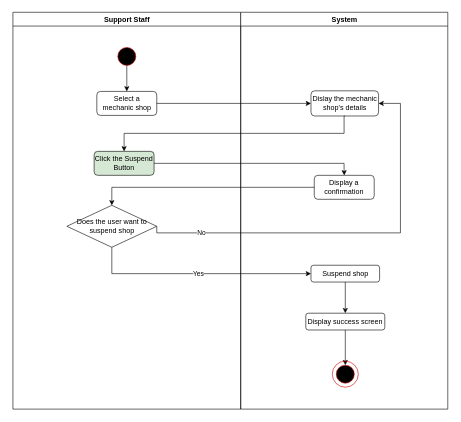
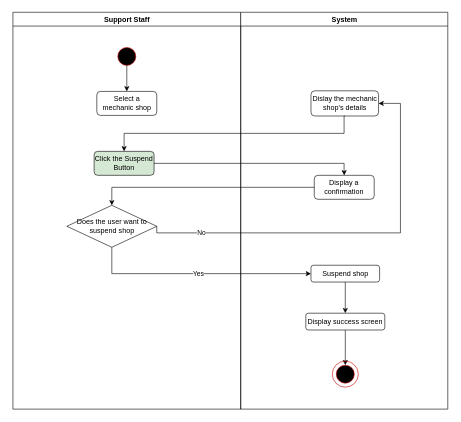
(232, 104) -> none
